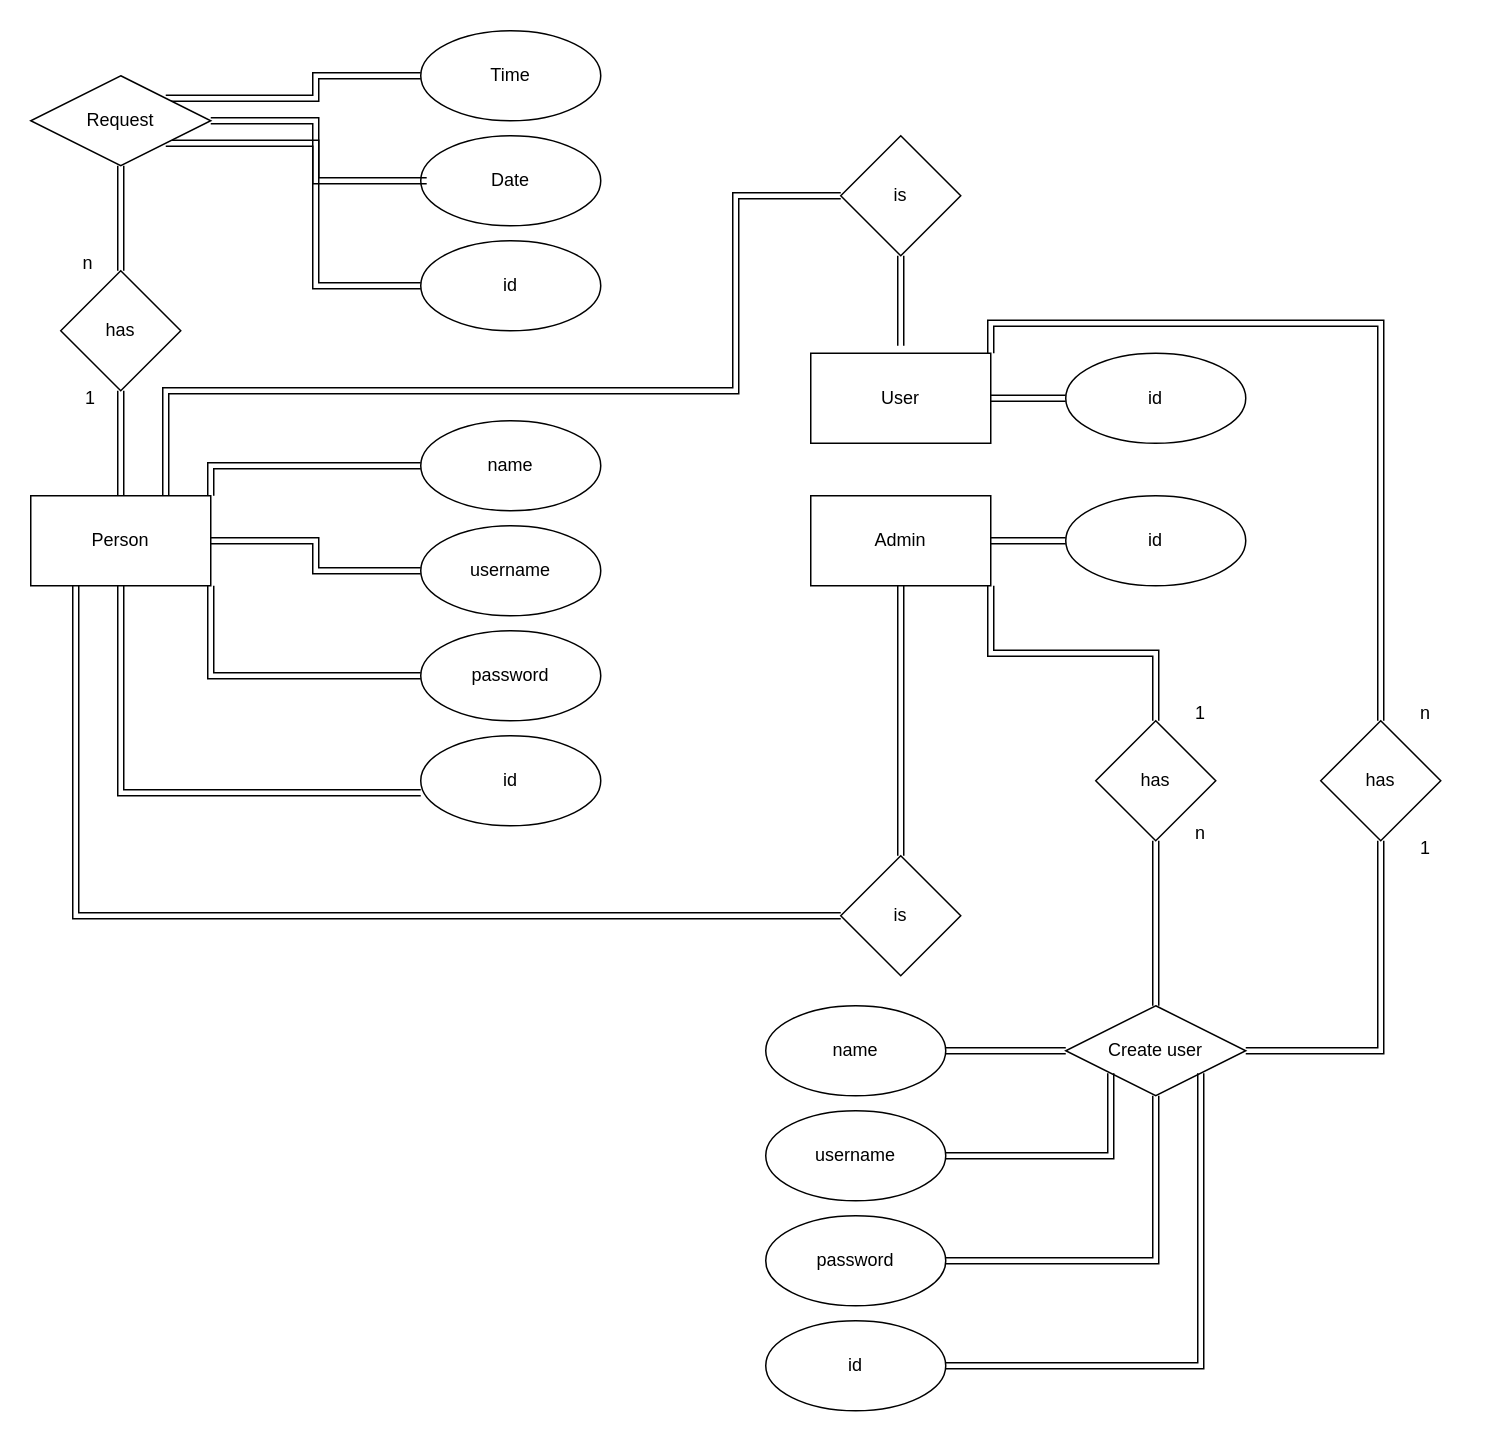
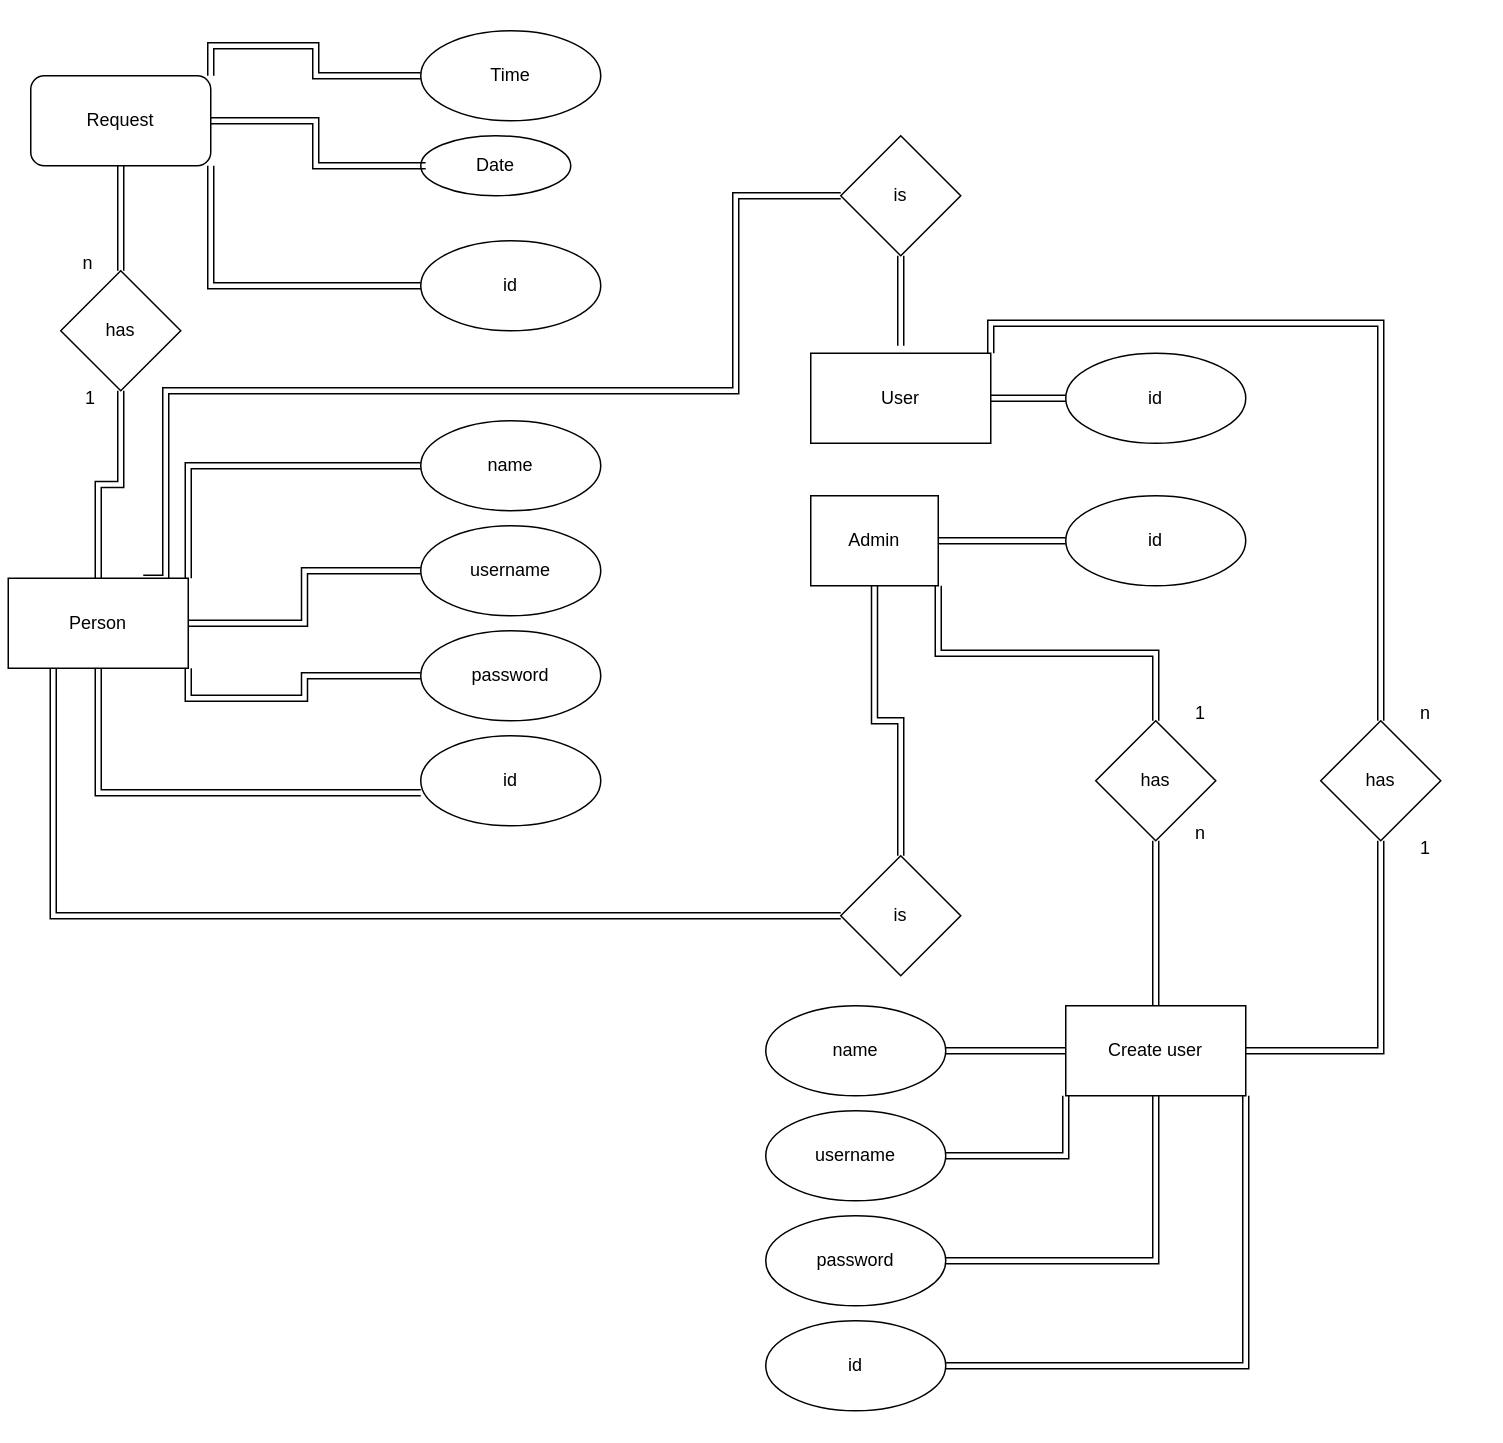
(121, 121) -> (121, 121)
(511, 181) -> (496, 166)
(121, 541) -> (98, 623)
(901, 541) -> (875, 541)
(1156, 1051) -> (1156, 1051)
